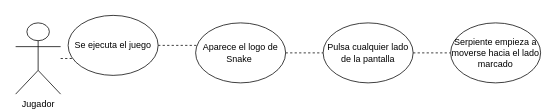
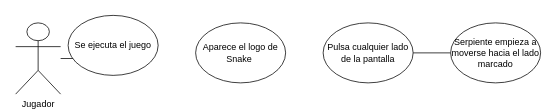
(177, 45) -> none
(431, 53) -> (431, 53)
(66, 59) -> (66, 59)
